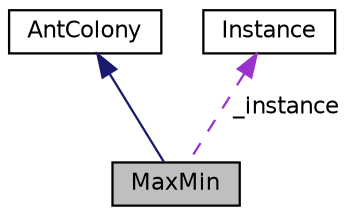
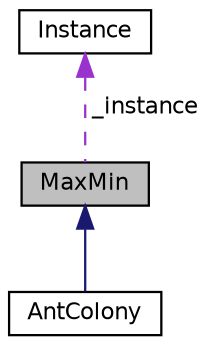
(137, 118) -> (85, 260)
